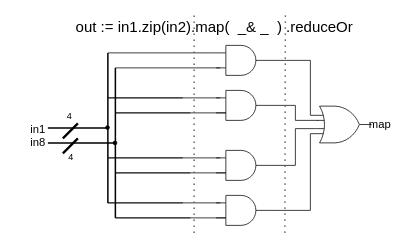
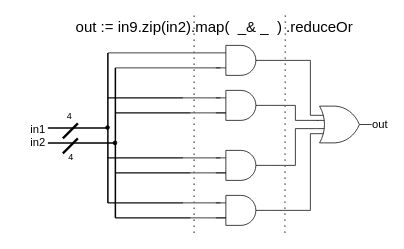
(216, 27) -> (216, 27)
(380, 124) -> (380, 124)
(38, 135) -> (38, 135)
